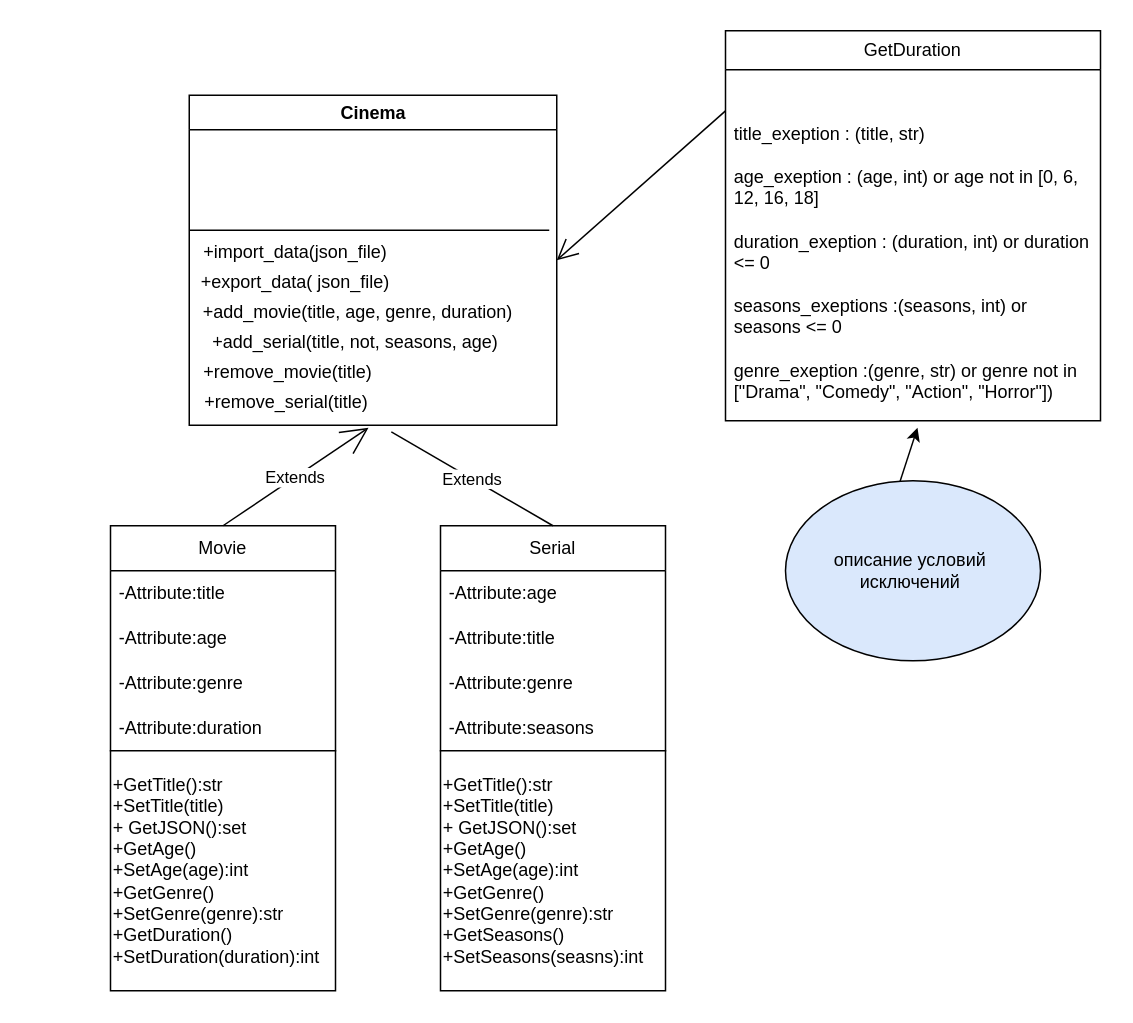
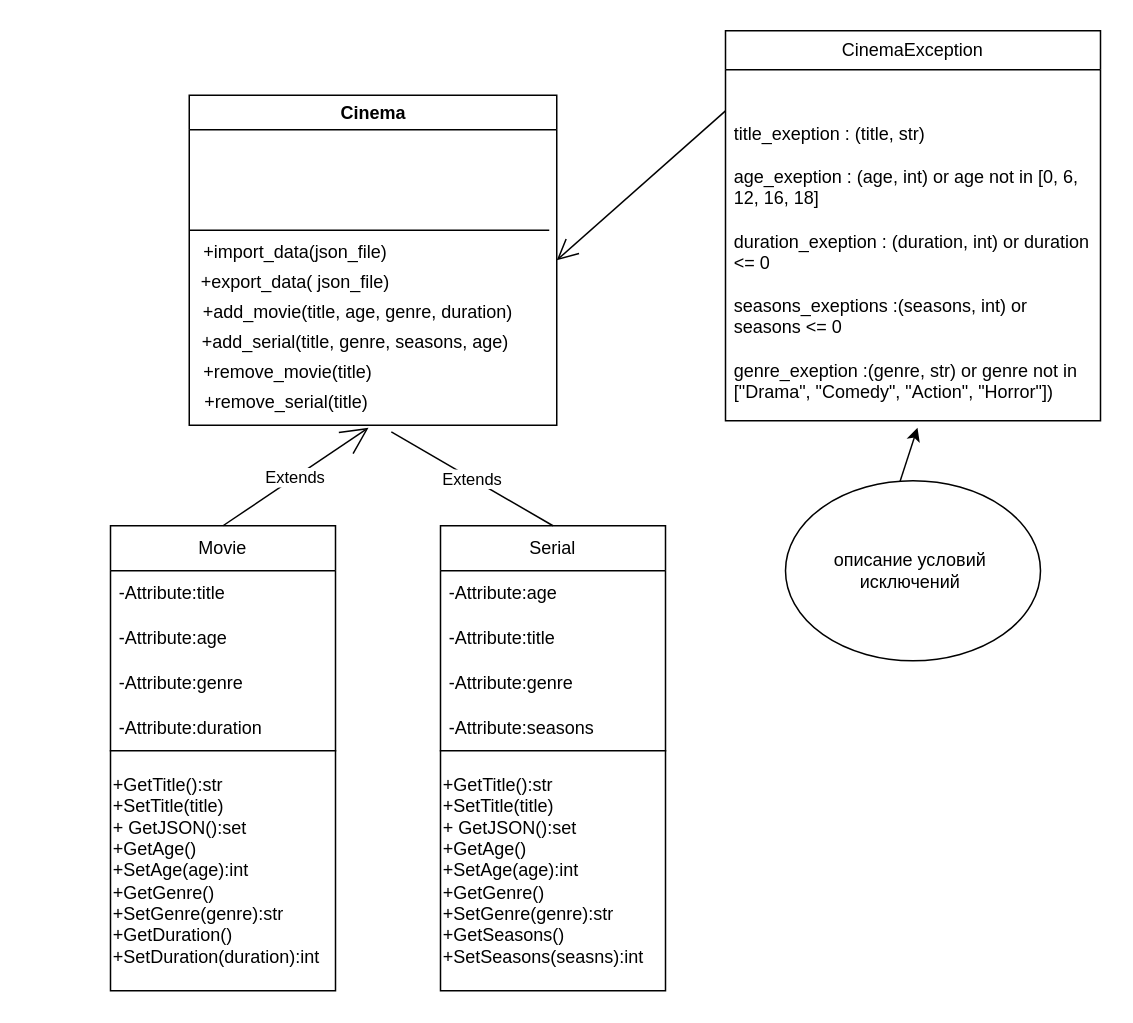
(913, 50) -> (913, 50)
(356, 343) -> (356, 343)
(913, 571) -> (913, 571)
